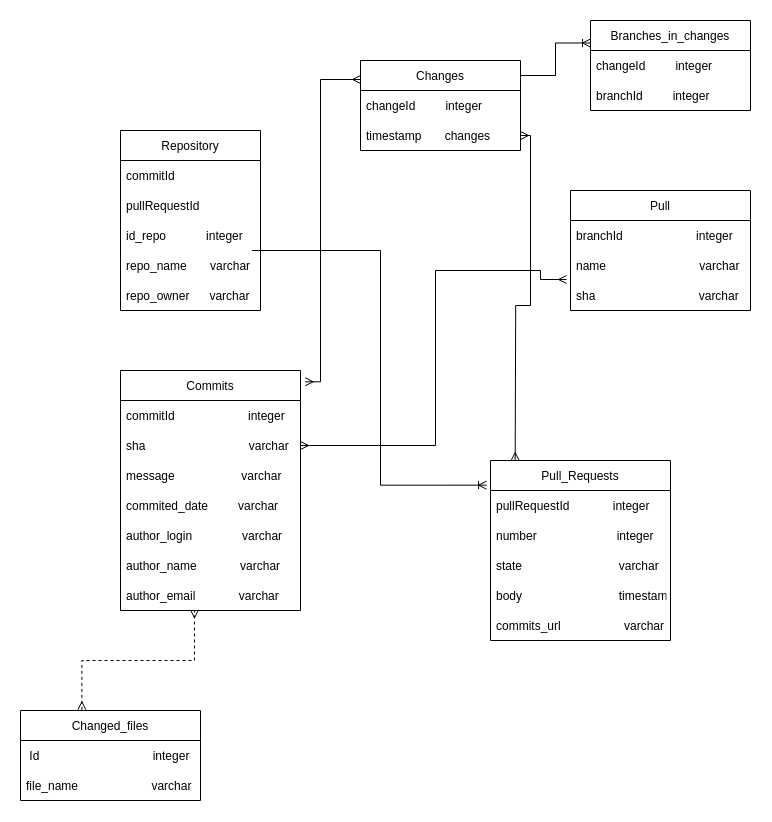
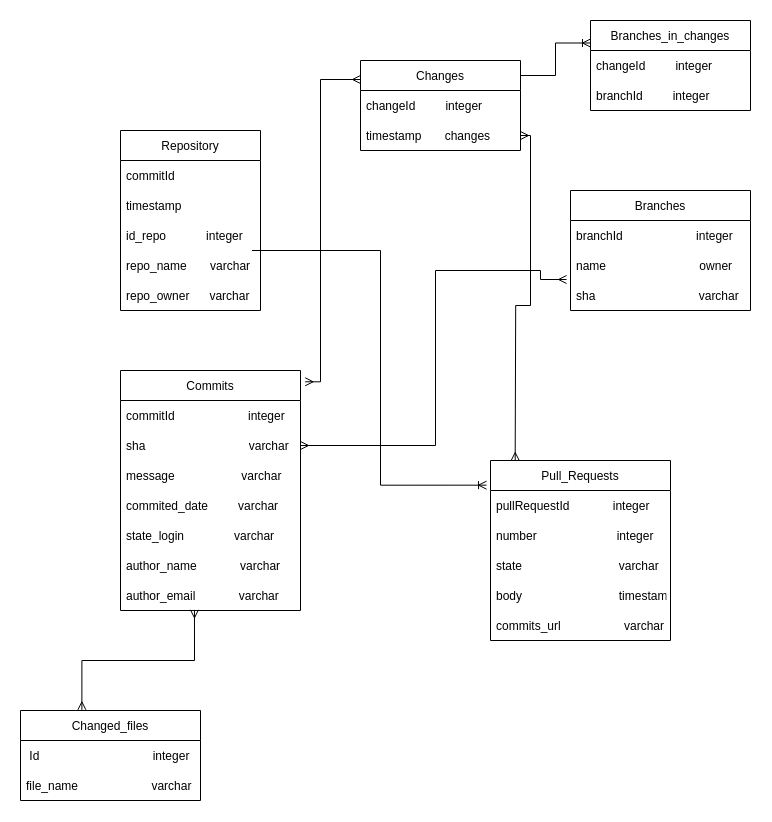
(167, 206) -> (155, 206)
(660, 206) -> (660, 206)
(702, 266) -> (696, 266)
(236, 536) -> (232, 536)
(138, 661) -> (138, 661)
